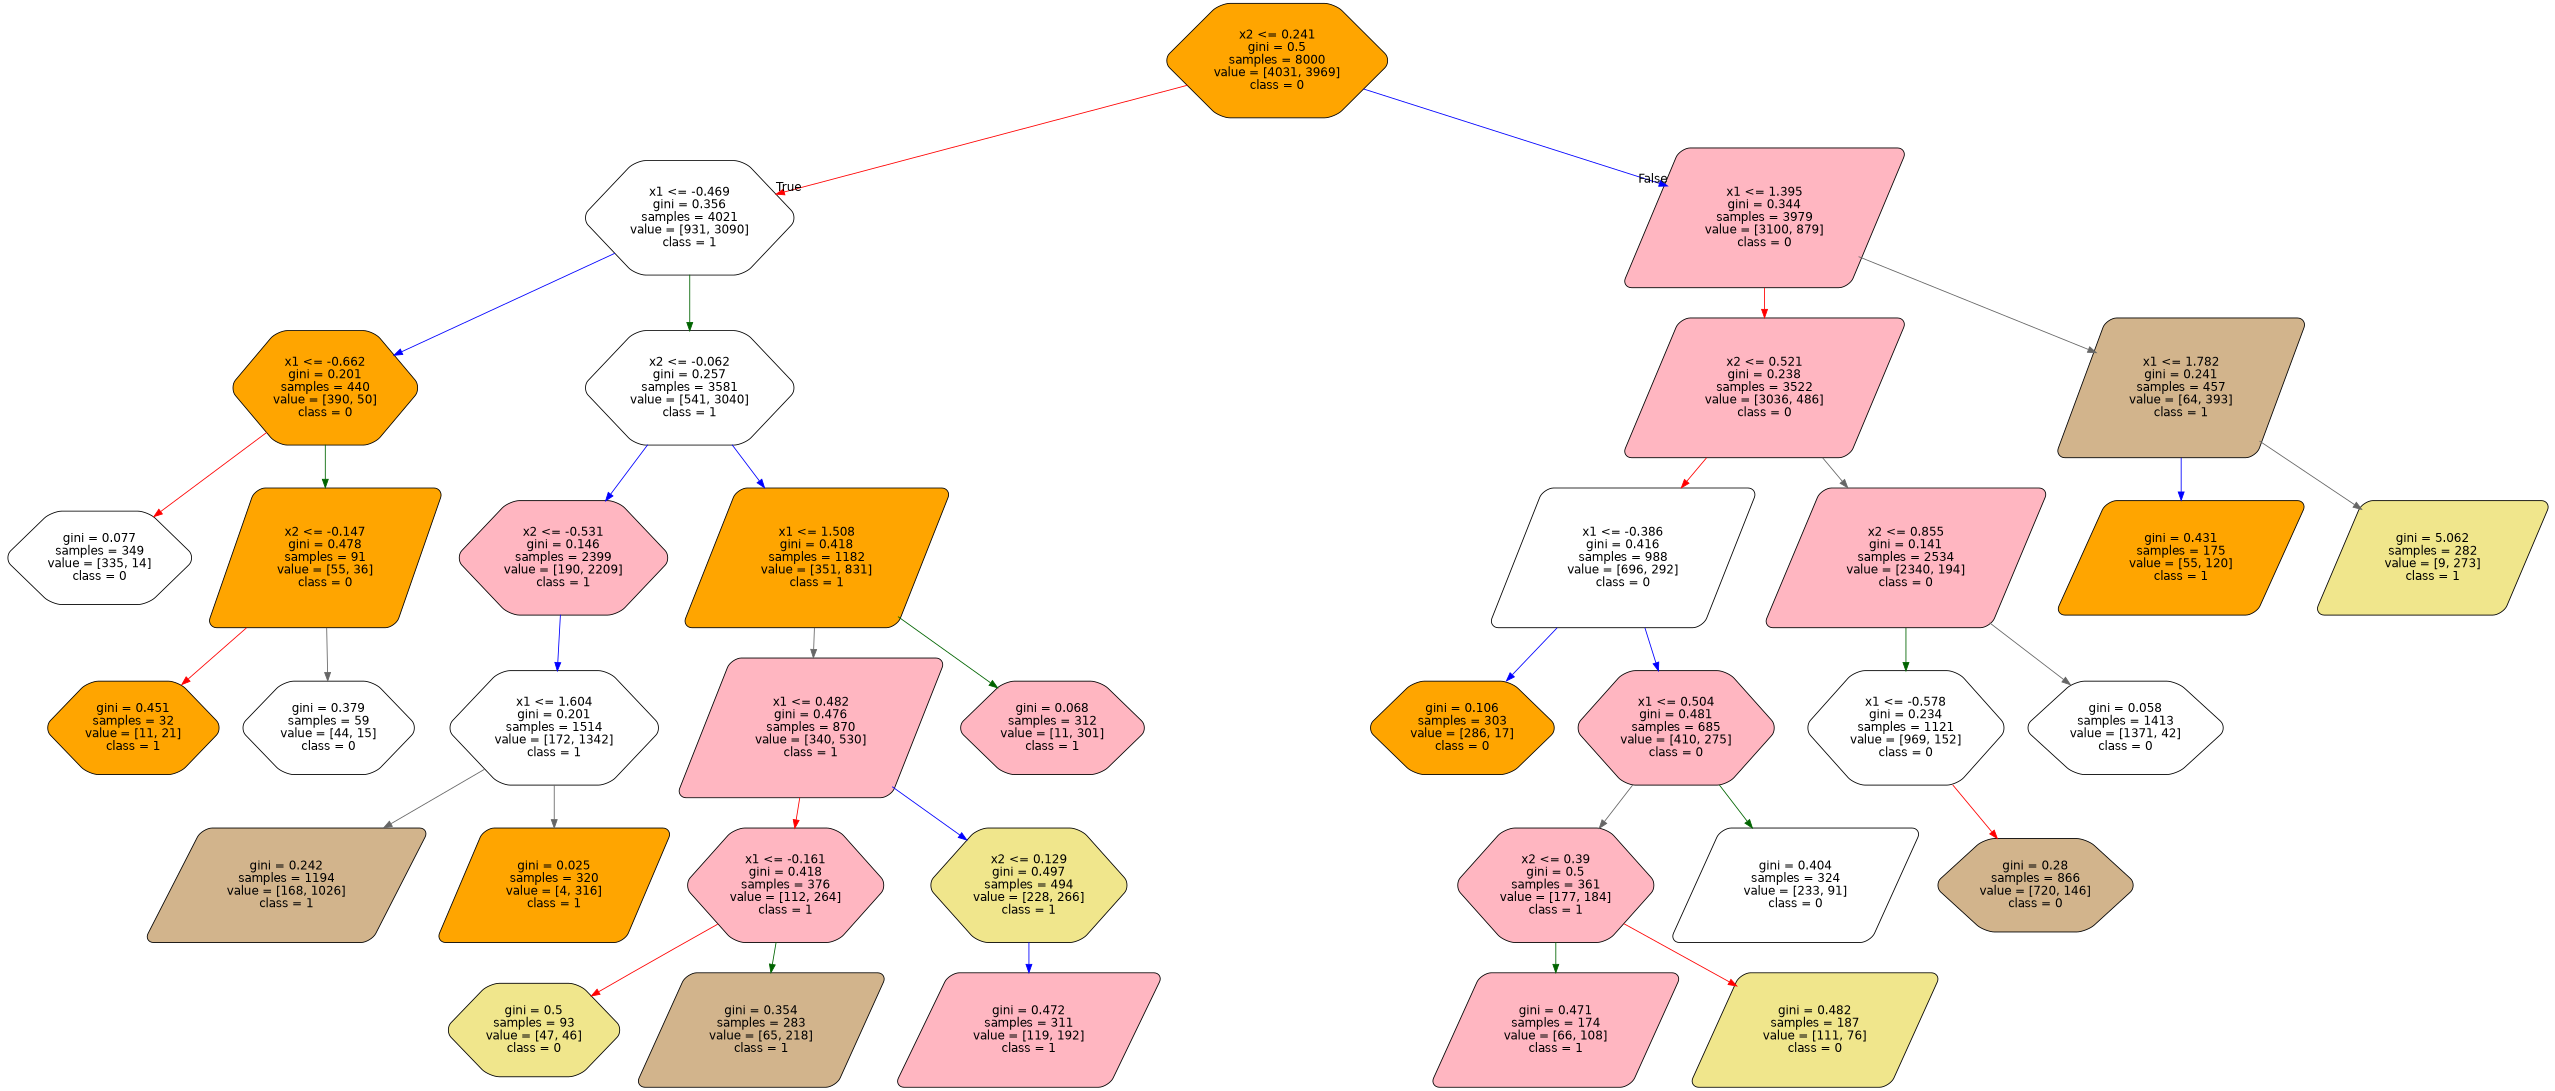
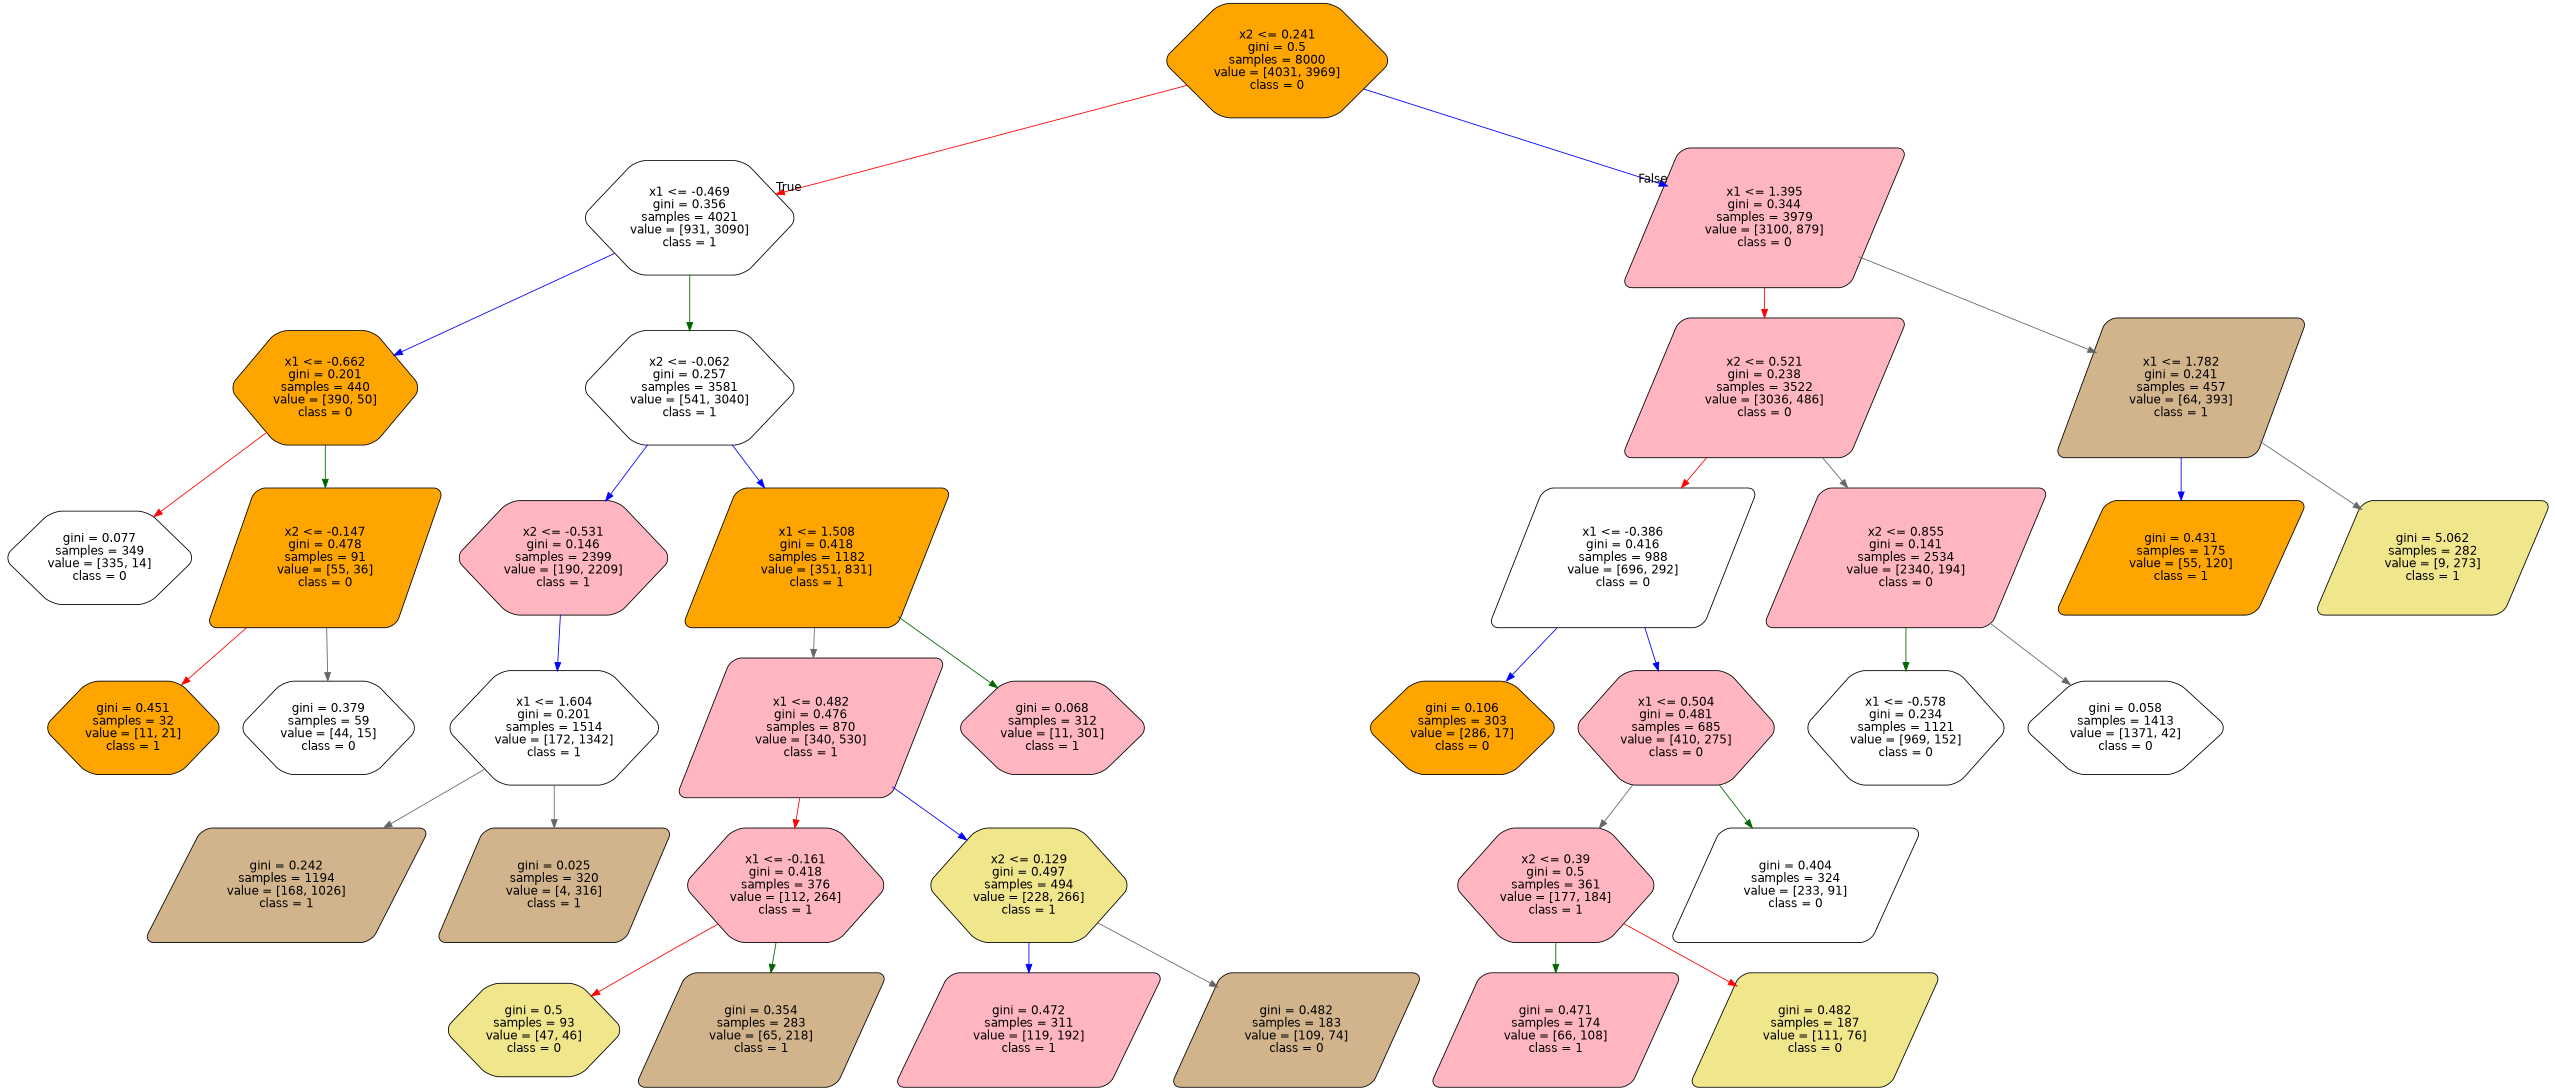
(554, 885) -> (554, 885)
(2036, 885) -> none
none -> (1297, 1030)
